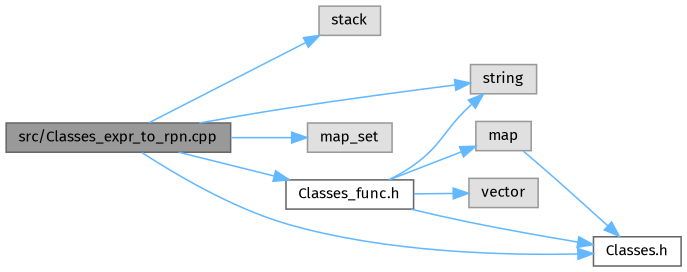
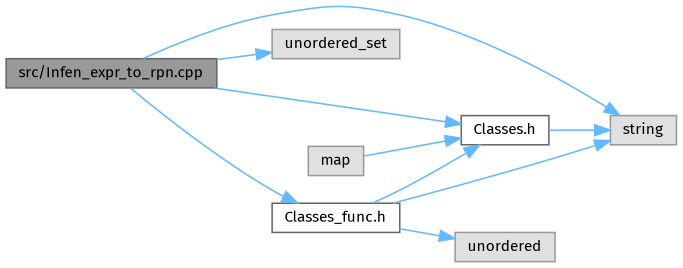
(350, 21) -> none
none -> (572, 130)
(118, 138) -> (111, 73)
(350, 138) -> (336, 44)
(431, 164) -> none
(504, 193) -> (505, 247)
